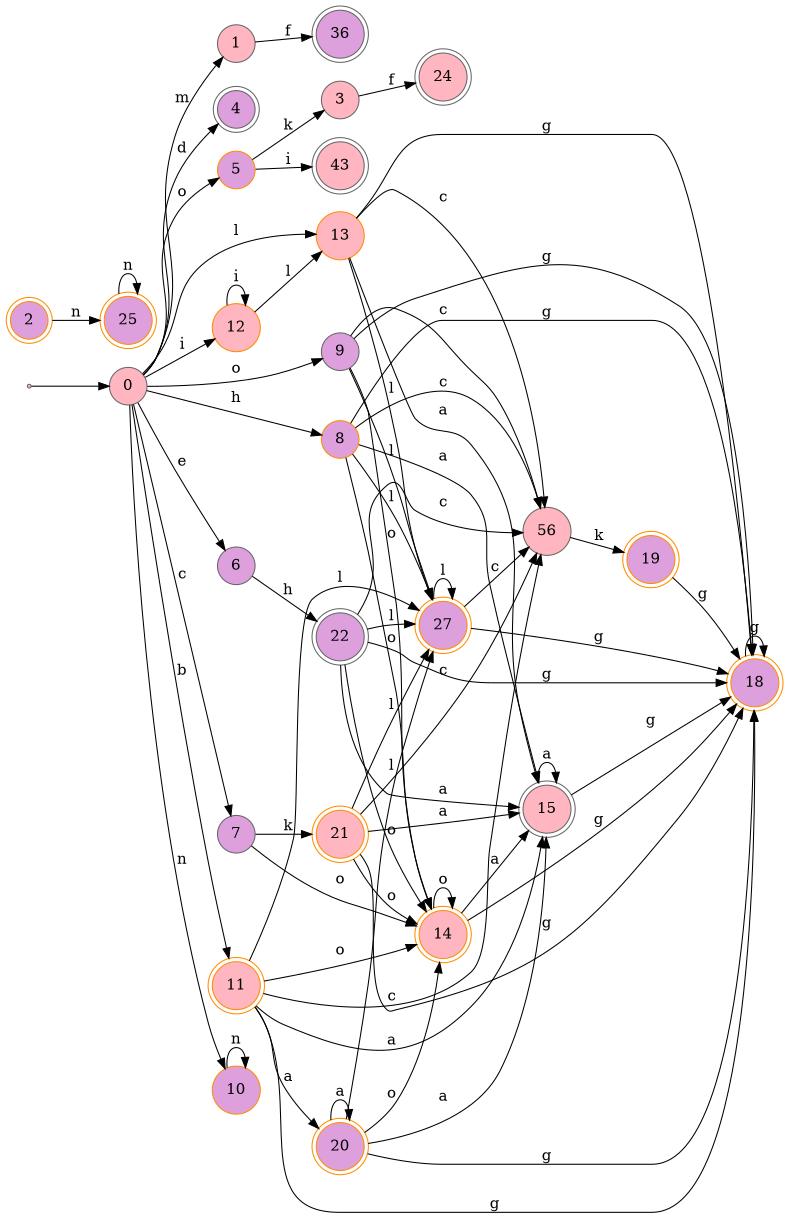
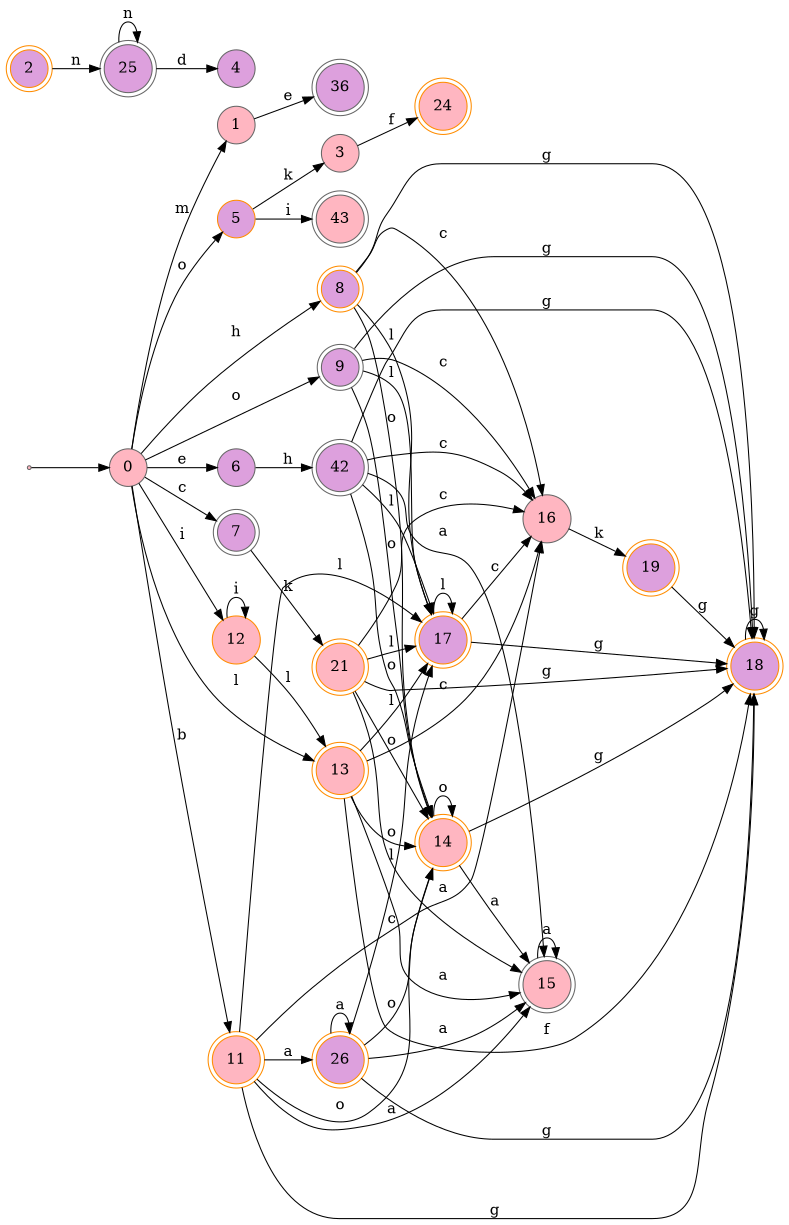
(288, 32) -> (288, 96)
(443, 77) -> (443, 106)
(236, 109) -> (236, 69)
(547, 127) -> (547, 1030)
(173, 185) -> (181, 69)
(340, 236) -> (340, 770)
(128, 320) -> (128, 69)
(340, 352) -> (340, 367)
(340, 439) -> (340, 289)
(547, 531) -> (547, 519)
(488, 573) -> none
(443, 625) -> (443, 640)
(340, 637) -> (340, 468)
(647, 749) -> none
(236, 834) -> (236, 532)
(324, 893) -> (372, 828)
(236, 1090) -> none
(340, 1146) -> (340, 1060)
